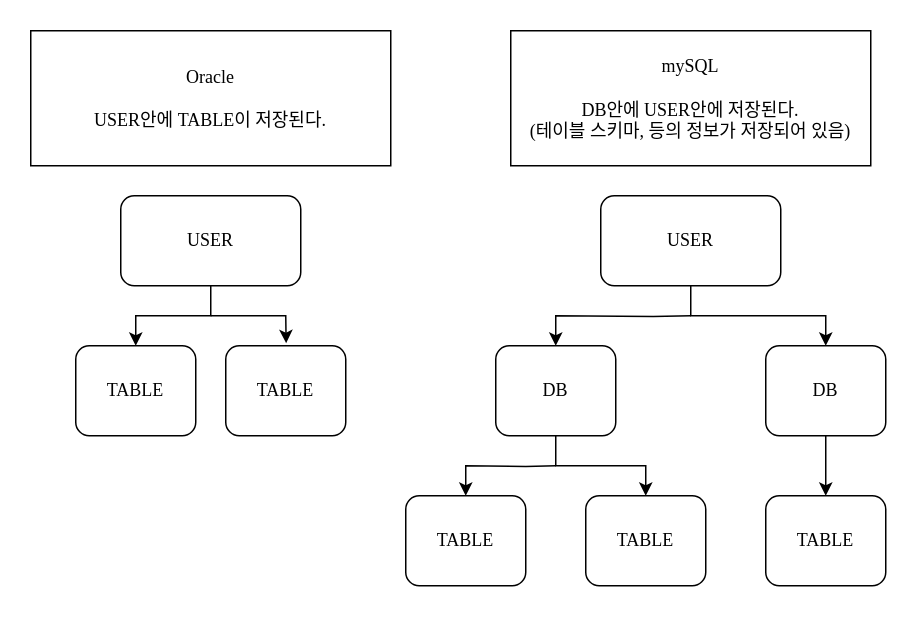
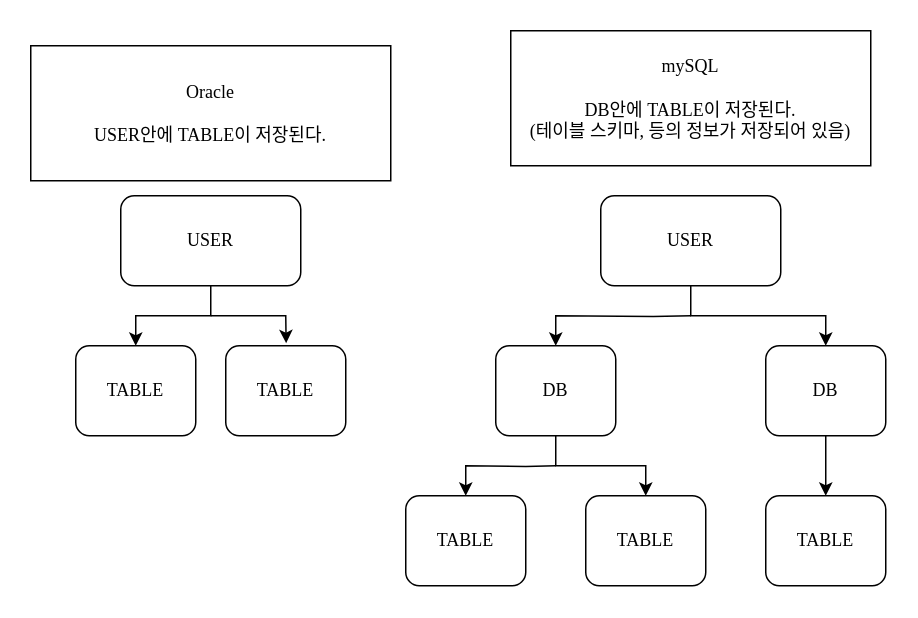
(211, 98) -> (211, 113)
(691, 98) -> (691, 98)
